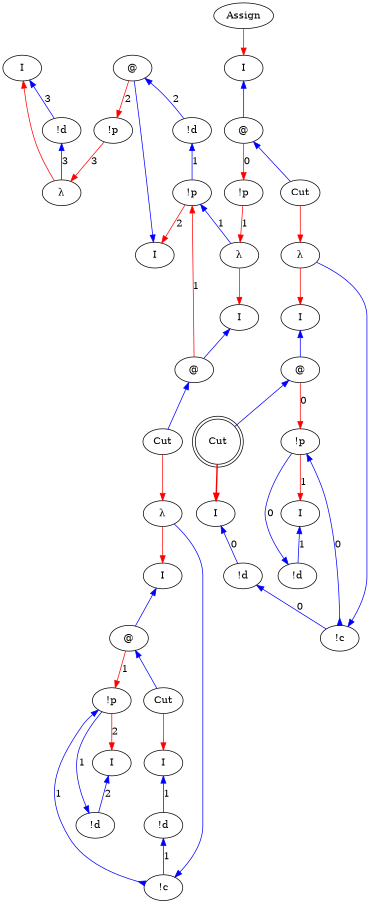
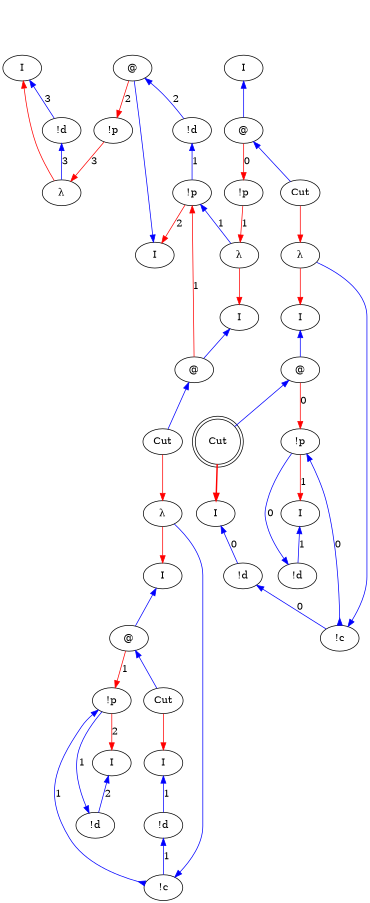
(244, 16) -> none
